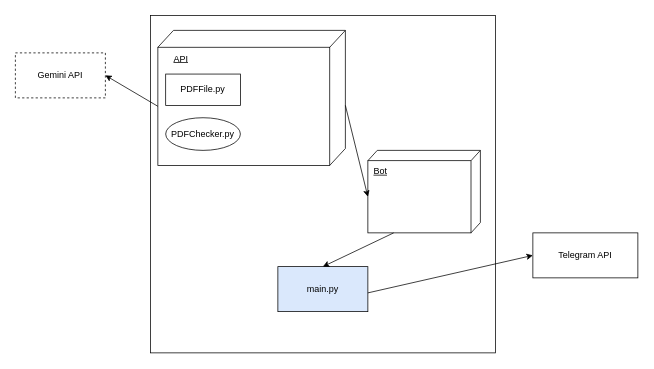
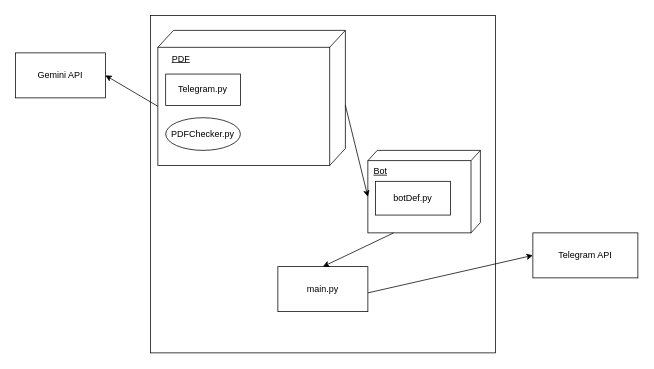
(181, 59) -> (181, 59)
(60, 75) -> (60, 75)
(203, 90) -> (203, 90)
none -> (413, 198)
(323, 289) -> (323, 289)
